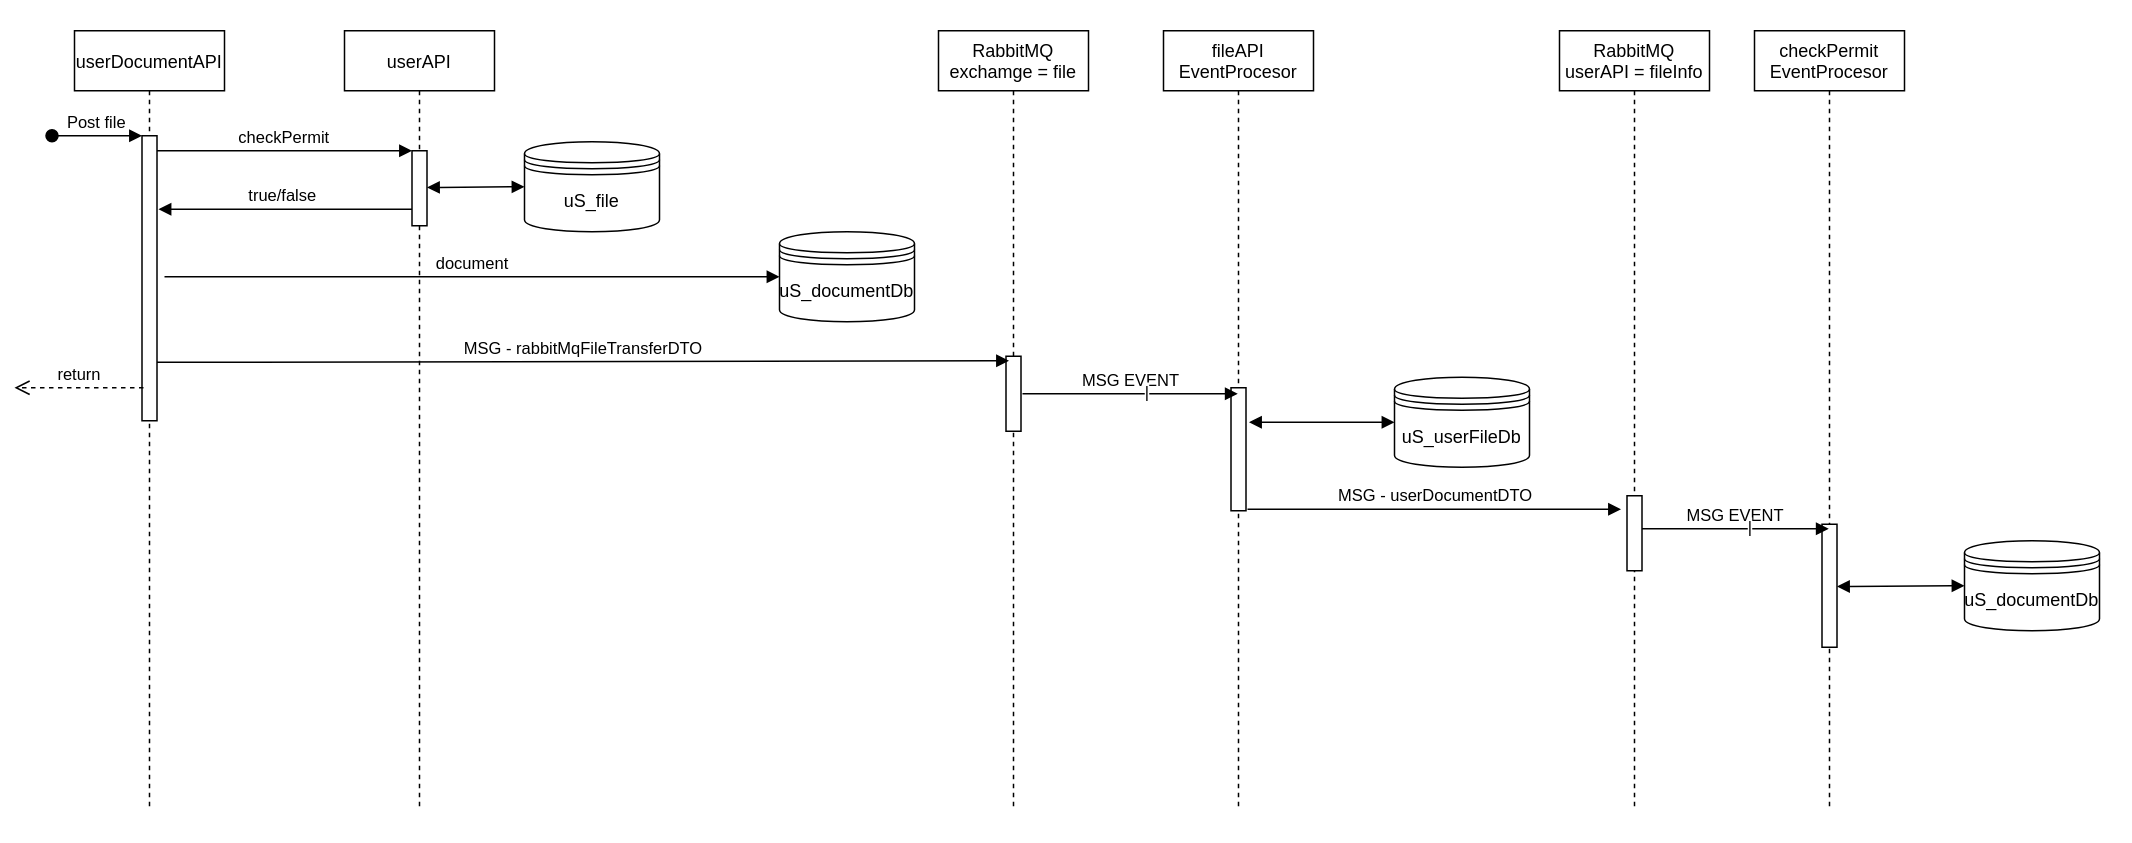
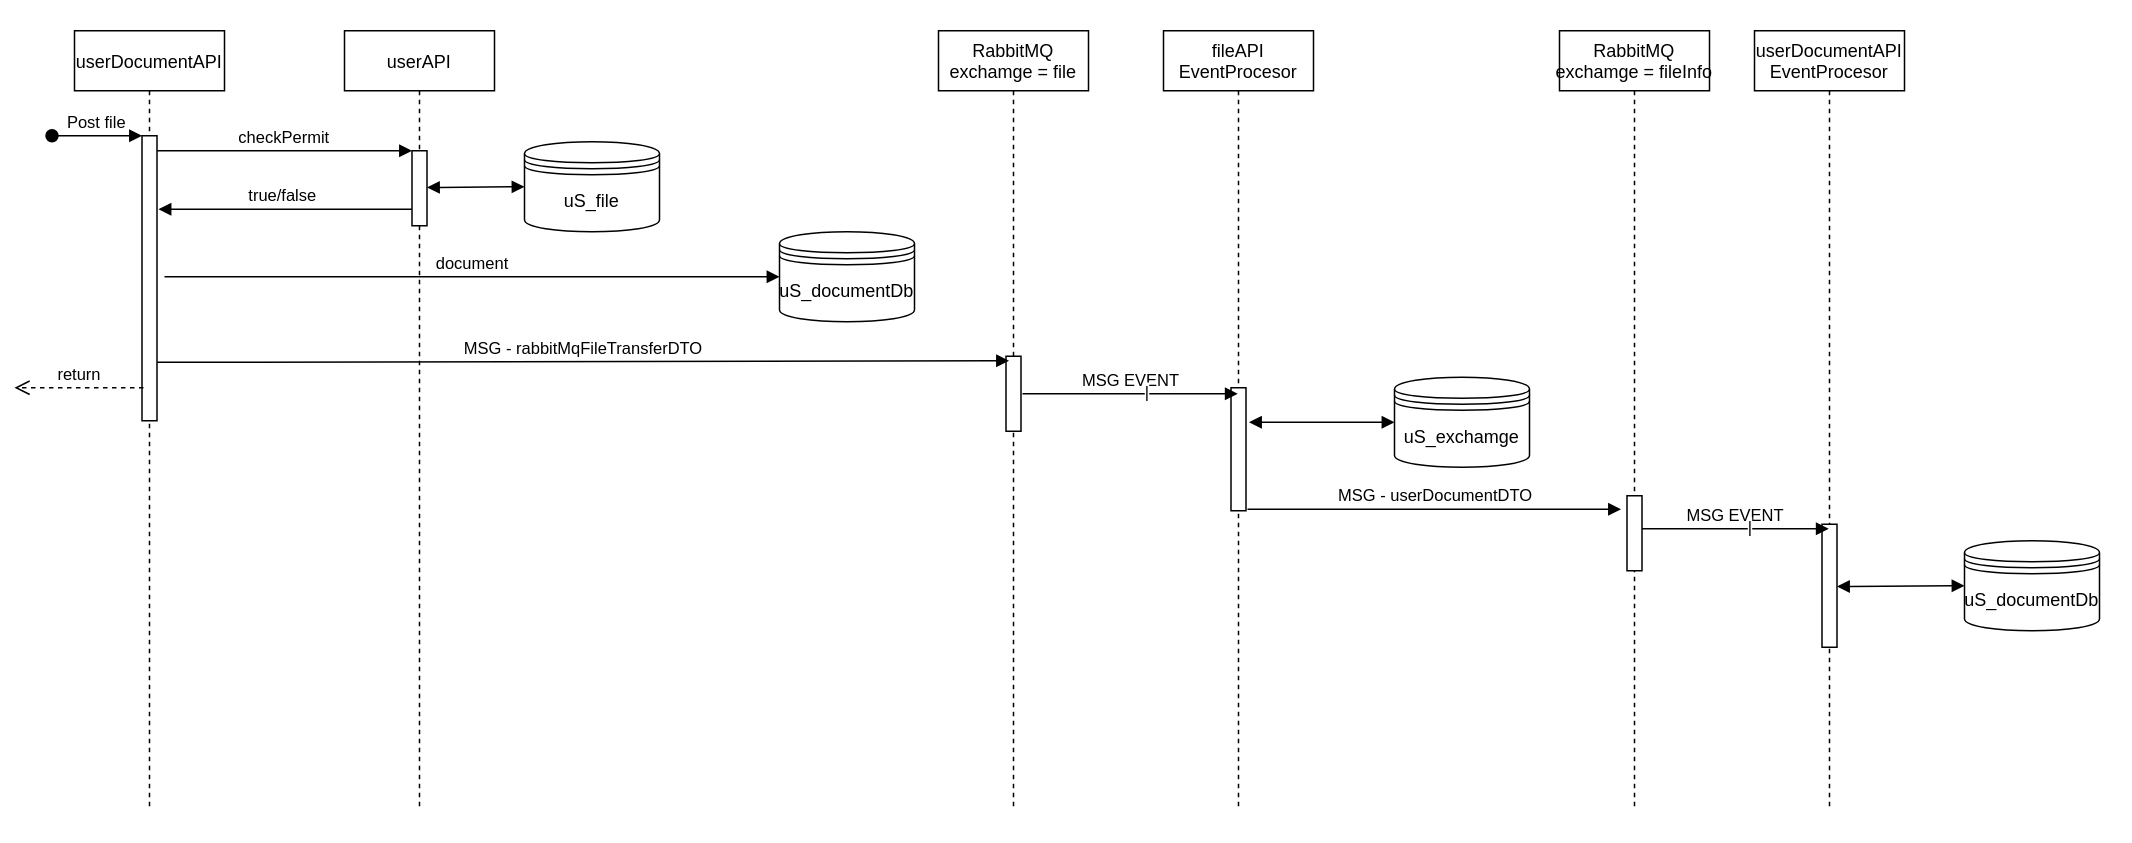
(1634, 51) -> (1634, 51)
(1829, 51) -> (1829, 51)
(1462, 437) -> (1462, 437)
